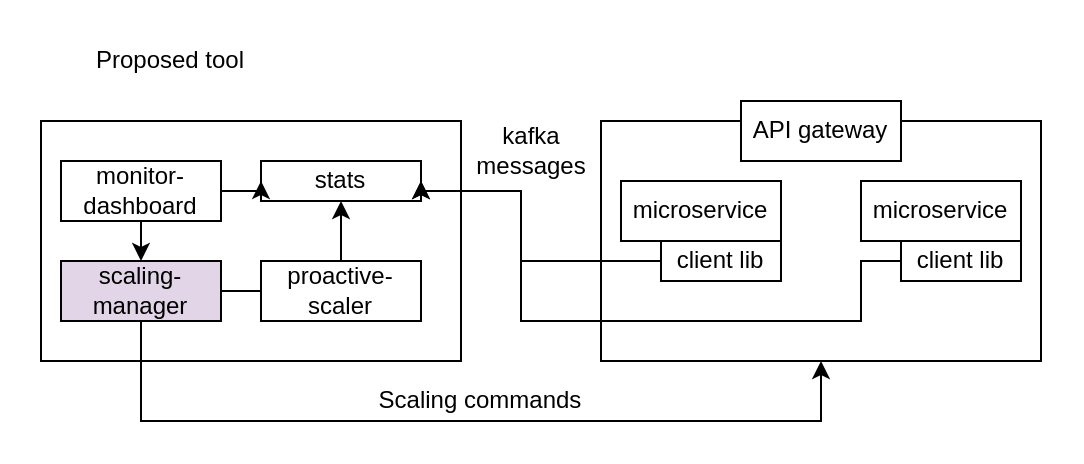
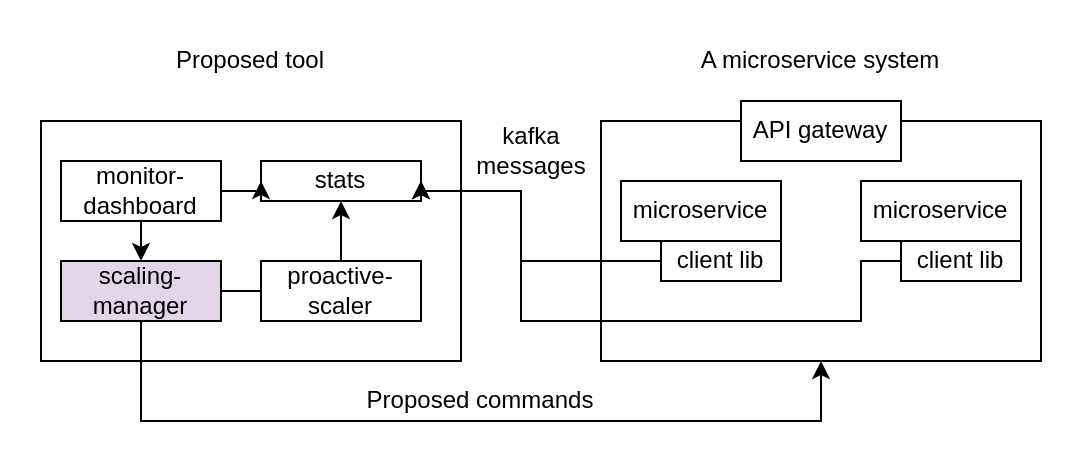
(171, 61) -> (251, 61)
none -> (821, 61)
(481, 401) -> (481, 401)
